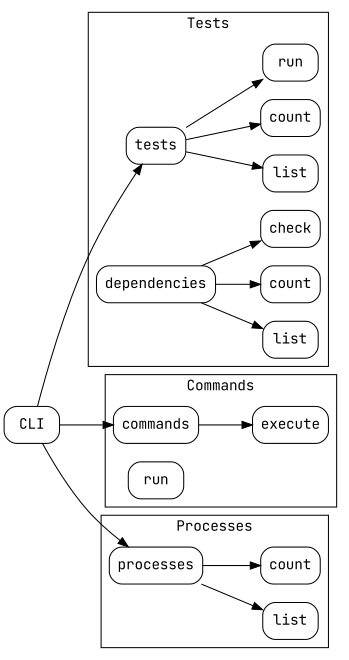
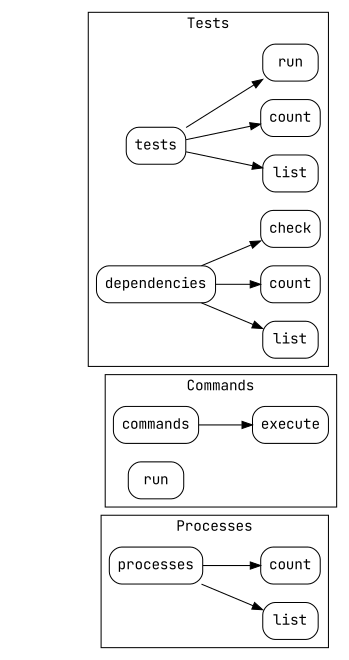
(32, 425) -> none
